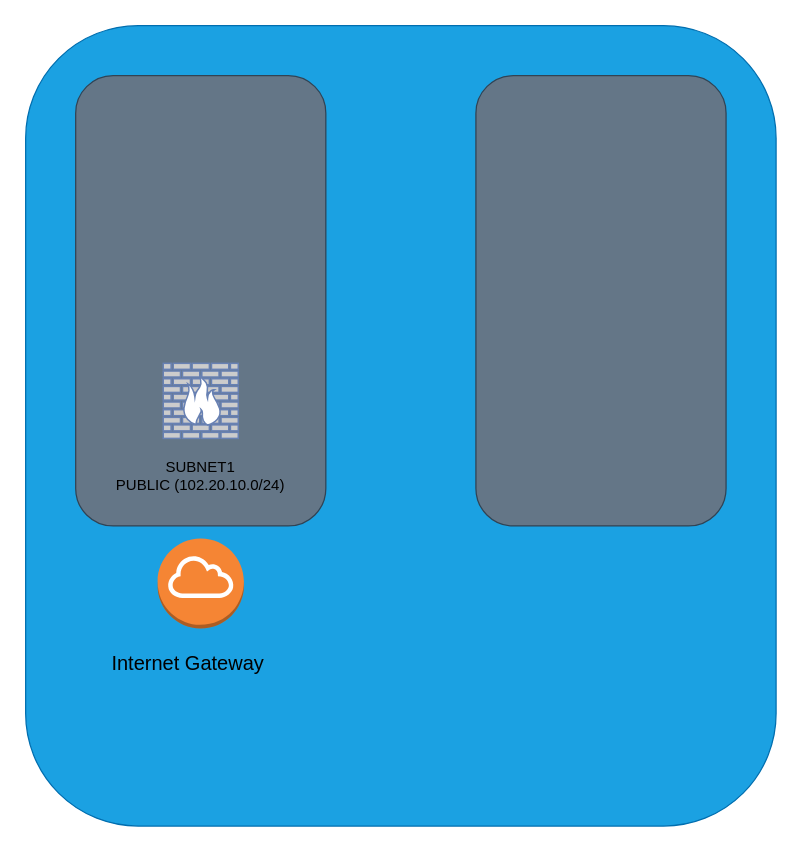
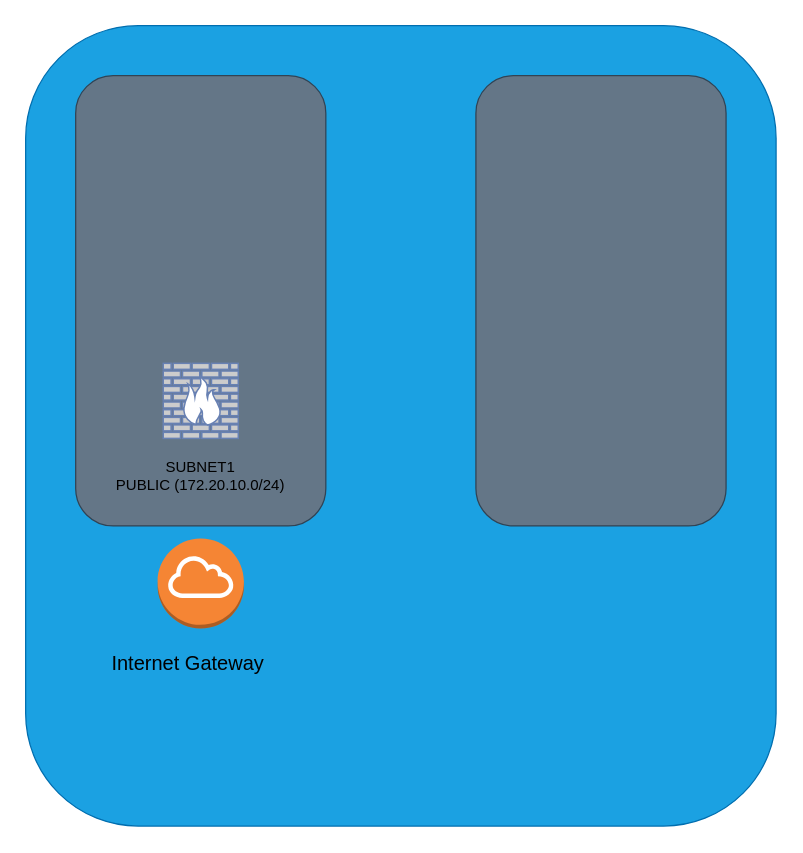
(201, 476) -> (201, 476)
